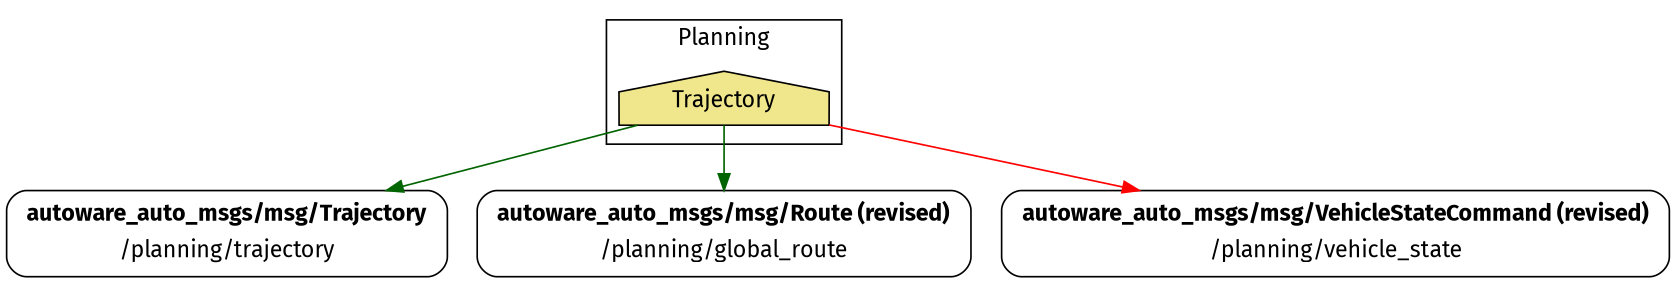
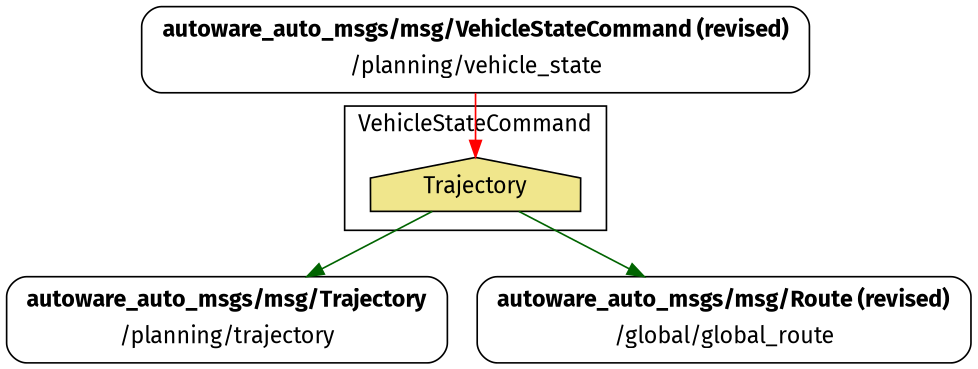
(724, 39) -> (476, 125)
(976, 156) -> (476, 117)
(724, 250) -> (724, 336)
